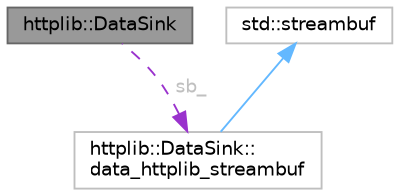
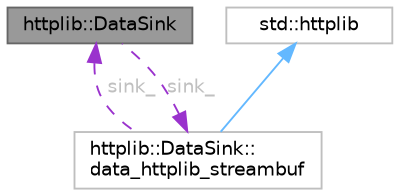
(309, 25) -> (309, 25)
(189, 88) -> (189, 88)
none -> (105, 103)
